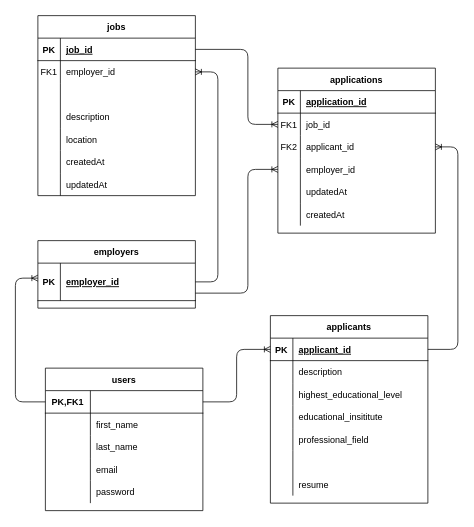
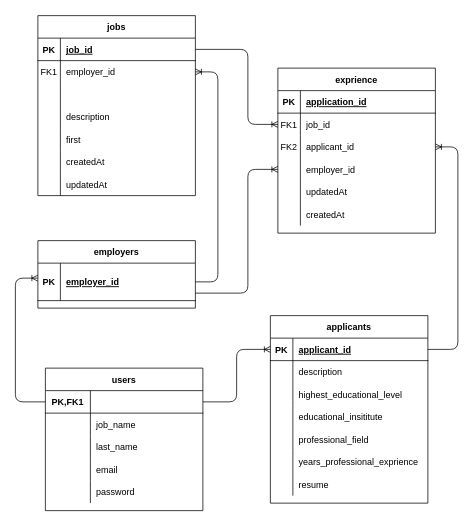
(356, 80) -> (356, 80)
(84, 140) -> (77, 140)
(120, 425) -> (116, 425)
none -> (360, 462)
